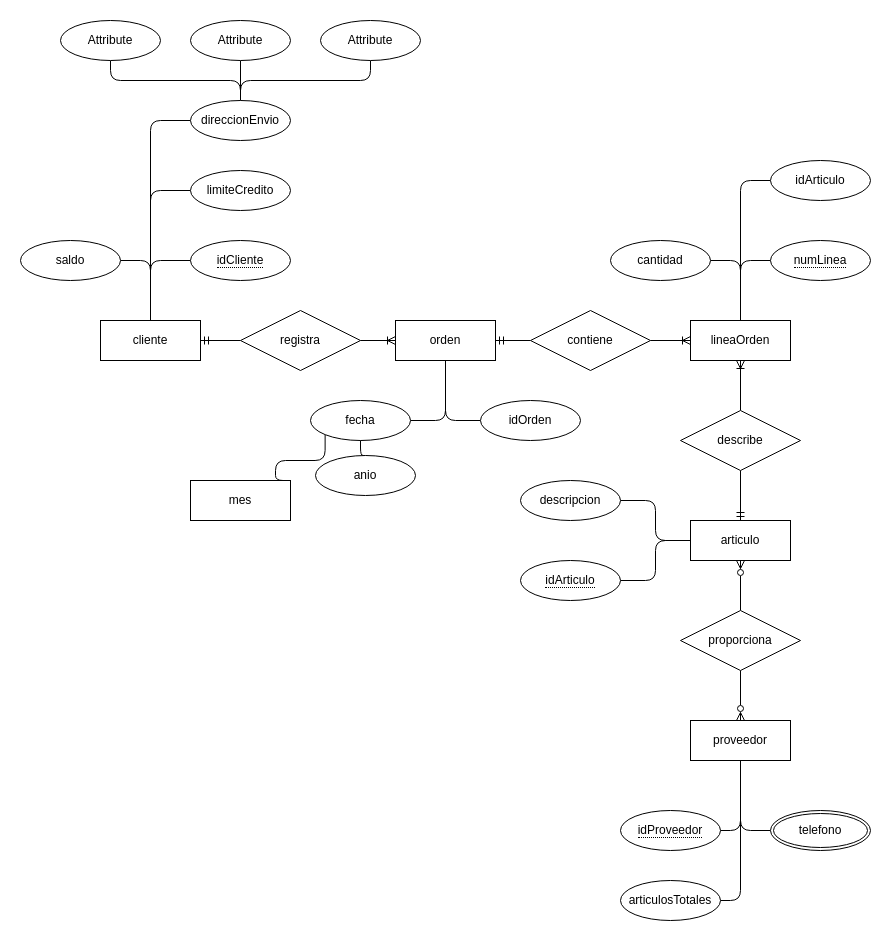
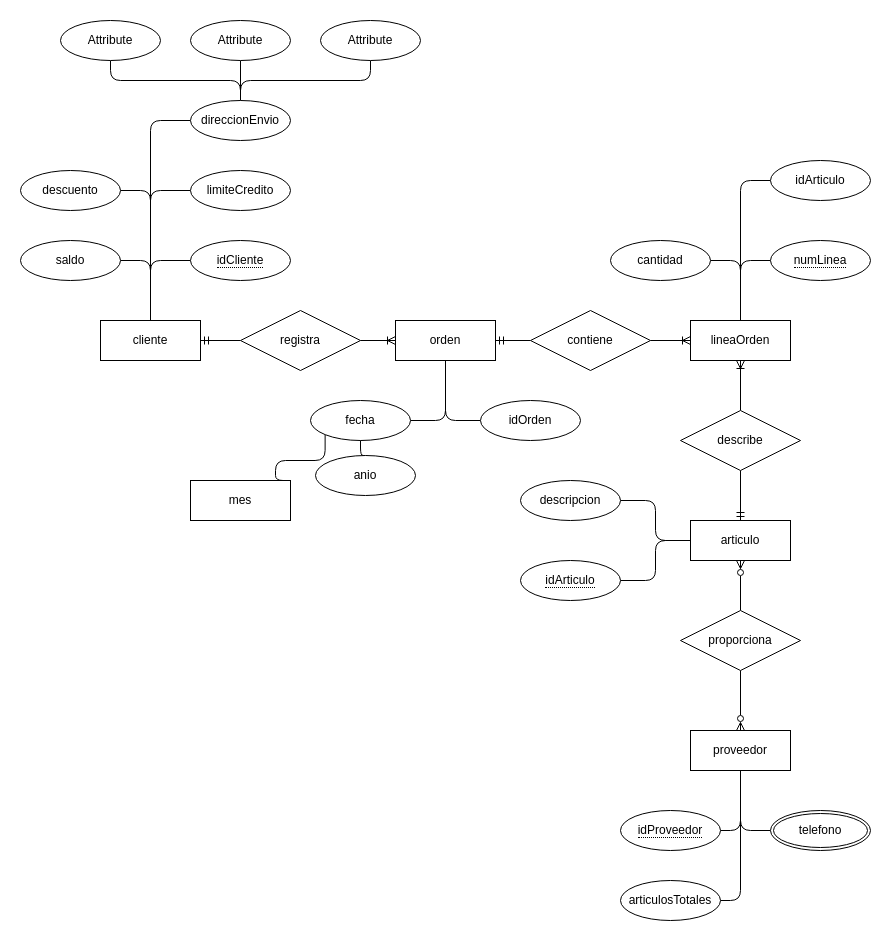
none -> (71, 191)
none -> (134, 191)
(741, 741) -> (741, 751)
